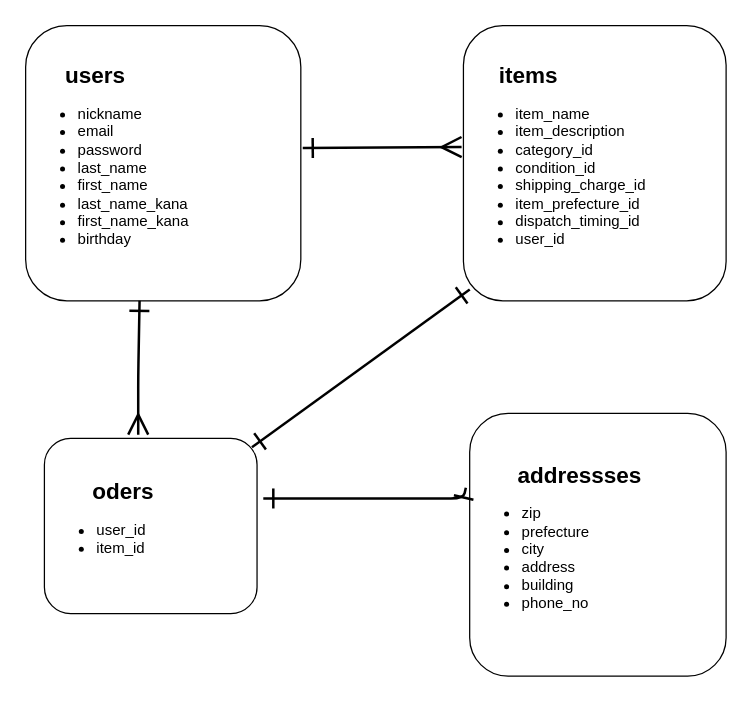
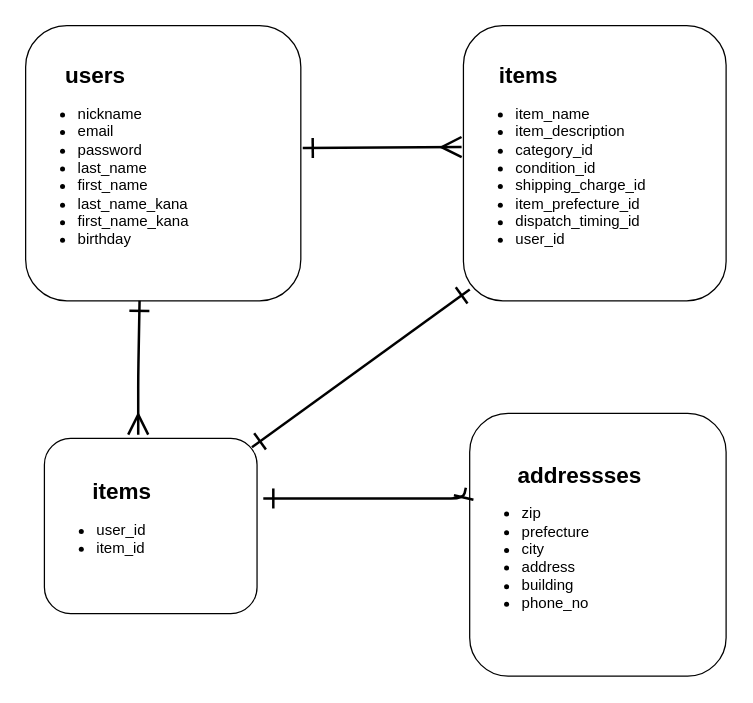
(74, 526) -> (74, 526)
